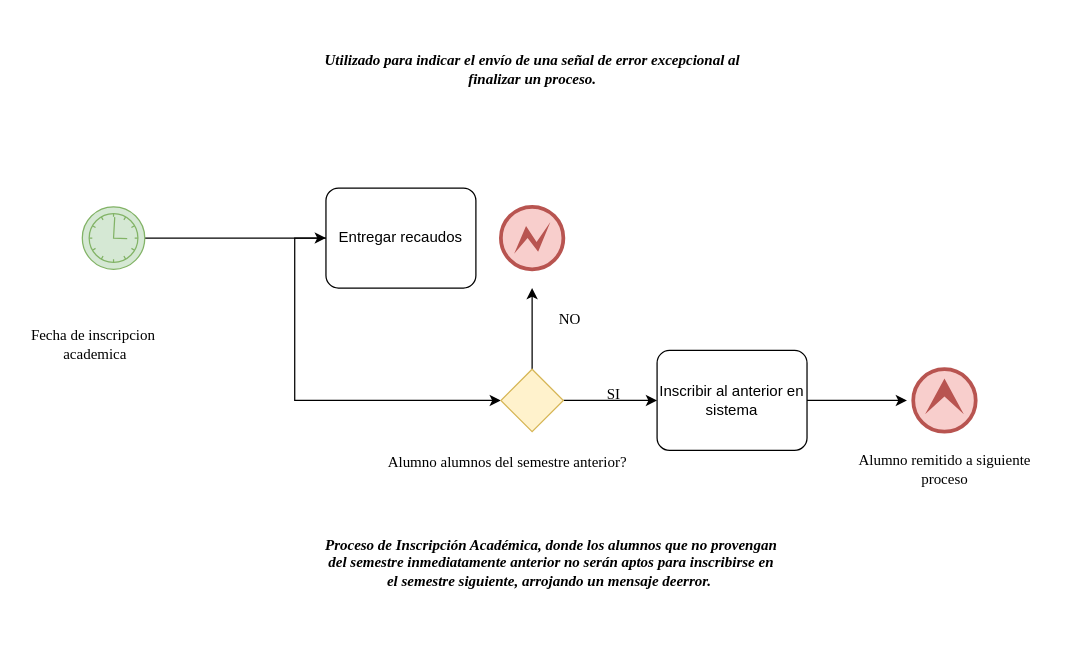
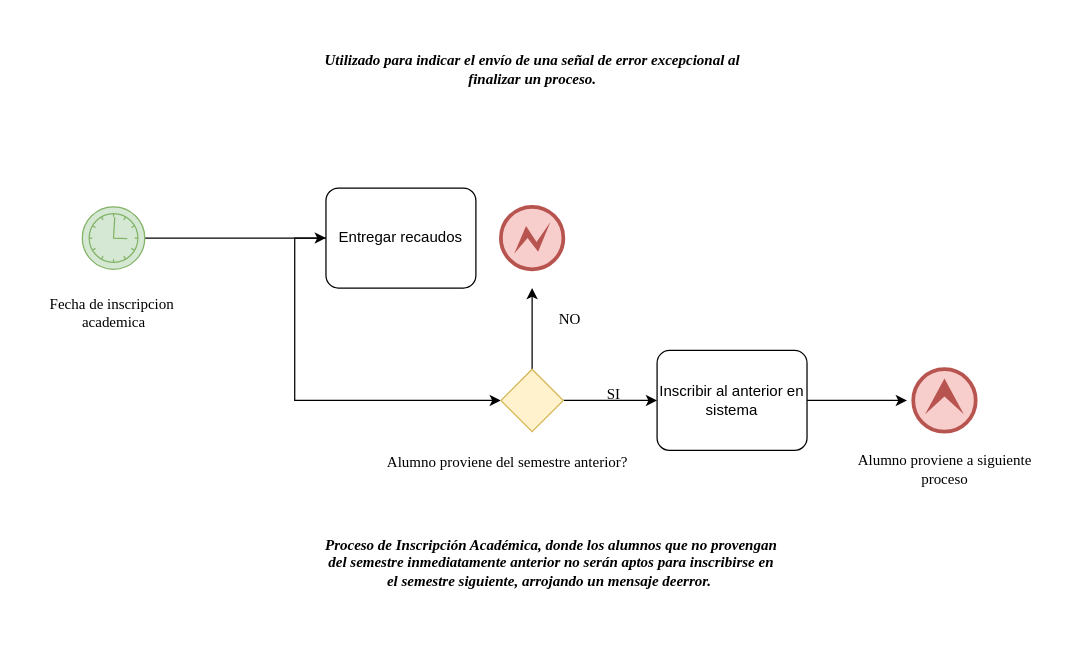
(94, 344) -> (113, 313)
(508, 463) -> (508, 463)
(945, 469) -> (945, 469)
